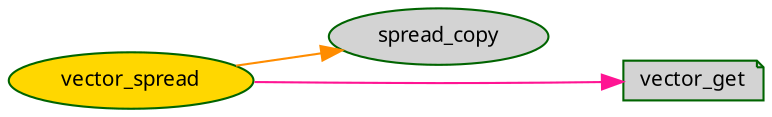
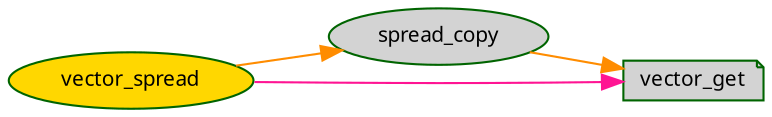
none -> (566, 59)
